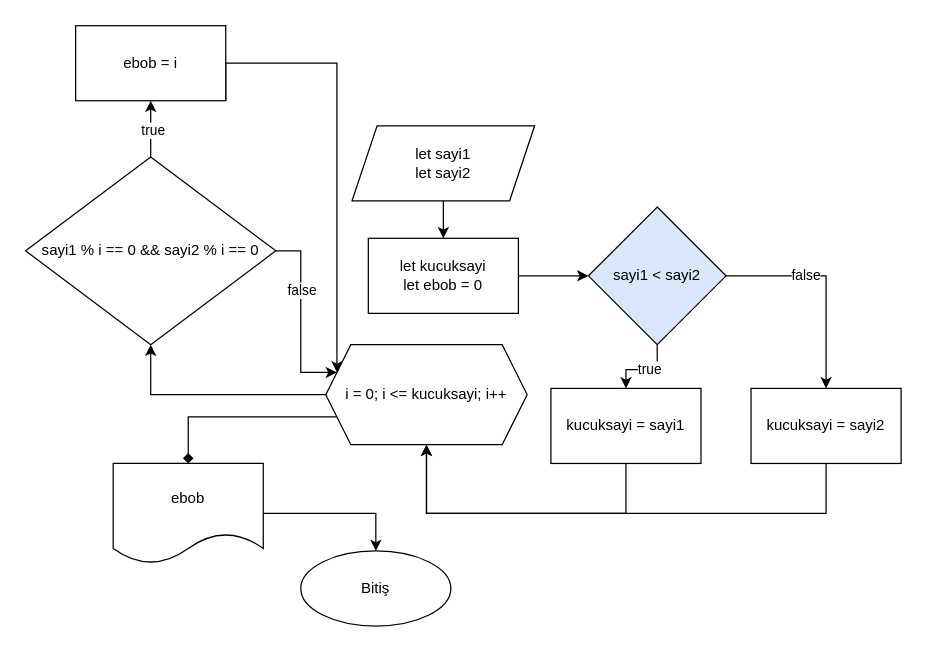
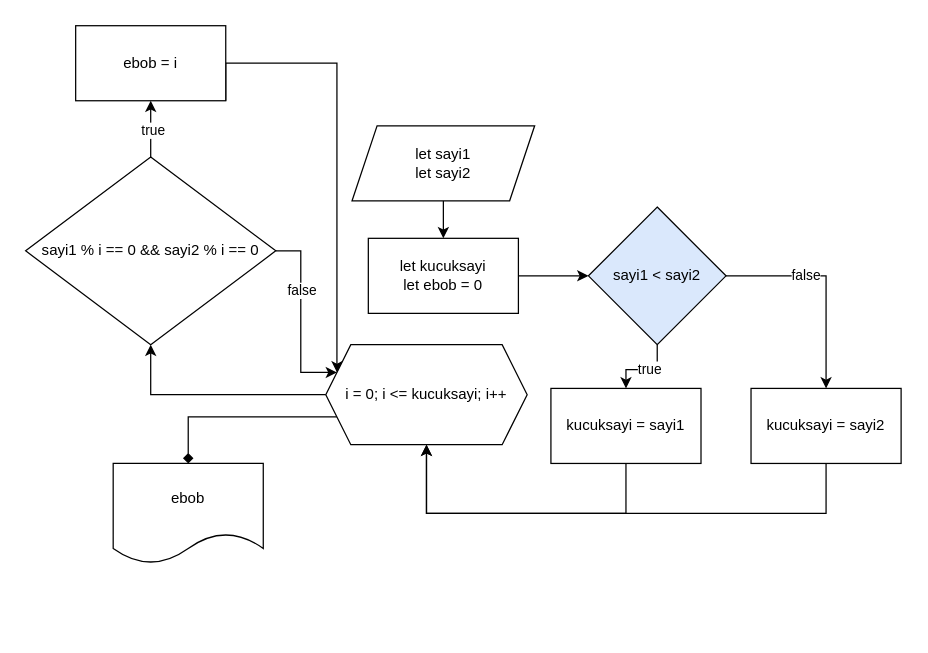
(333, 513) -> none
(376, 588) -> none
